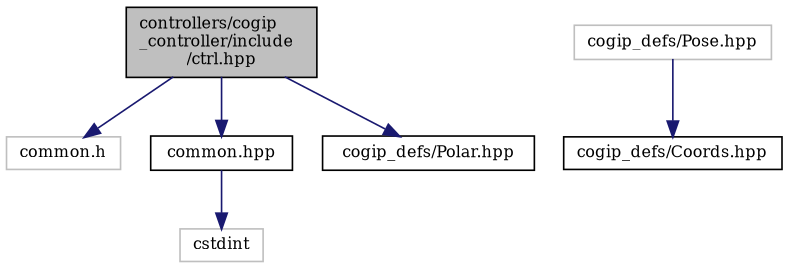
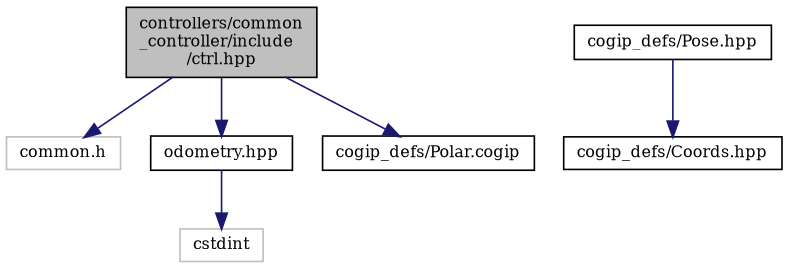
(222, 42) -> (222, 42)
(673, 42) -> (673, 42)
(222, 153) -> (222, 153)
(428, 153) -> (428, 153)
